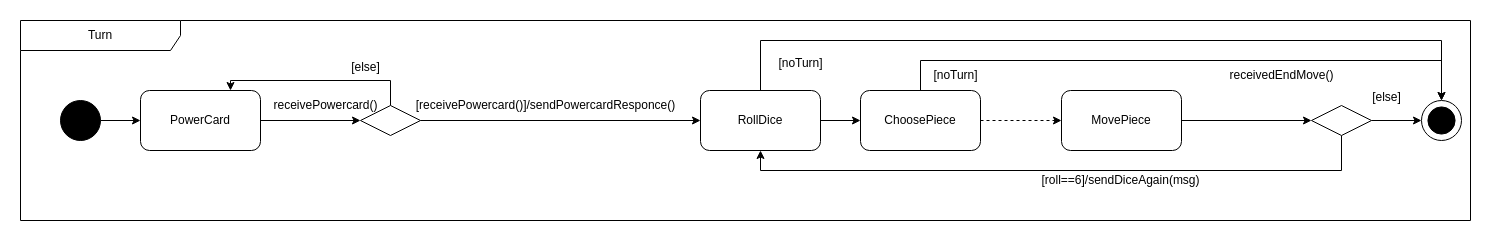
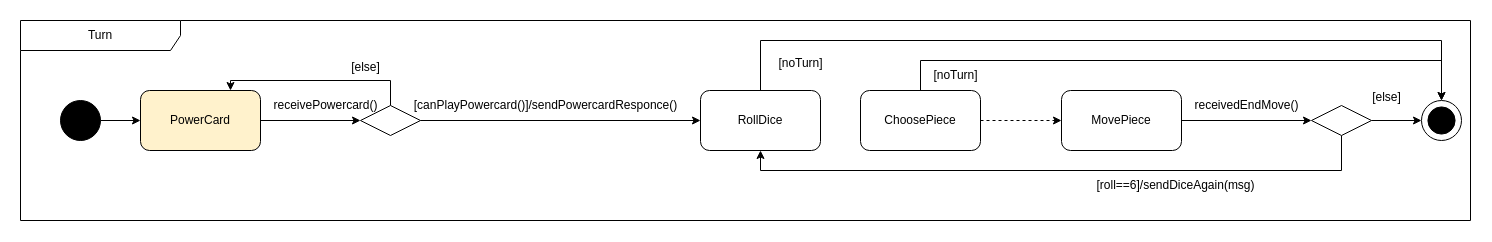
(1282, 76) -> (1247, 106)
(546, 106) -> (546, 106)
(201, 121) -> (201, 121)
(837, 121) -> none
(1121, 181) -> (1176, 186)
